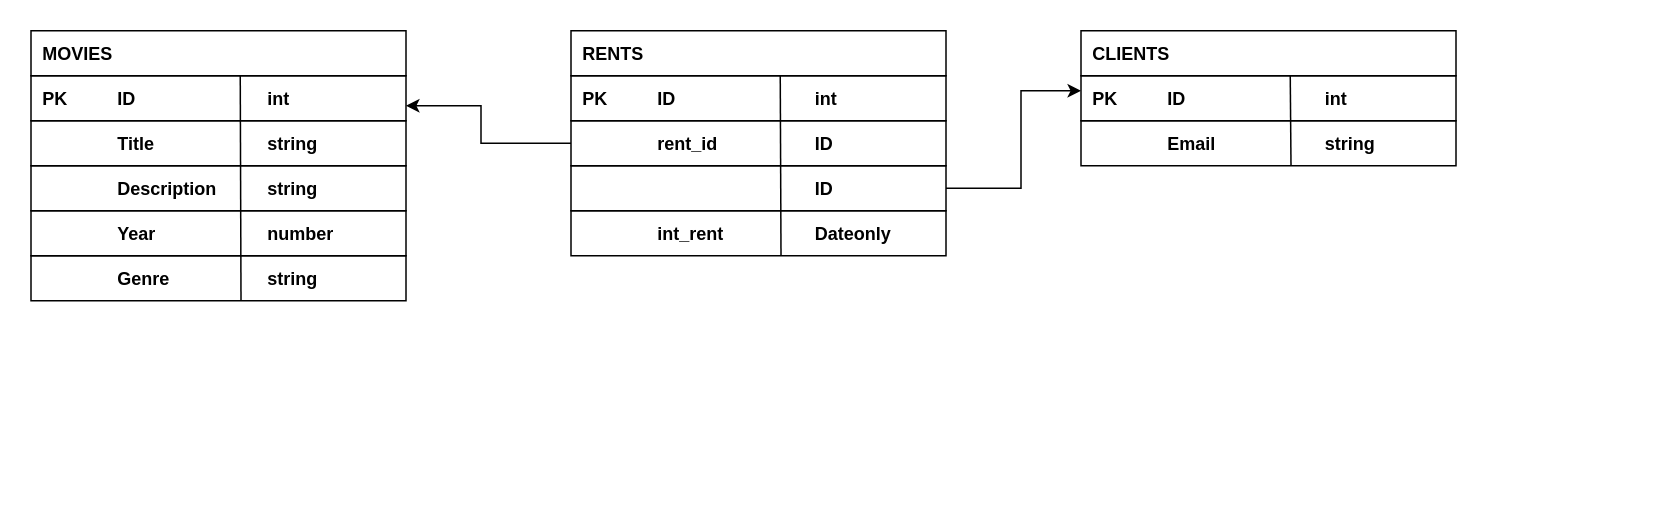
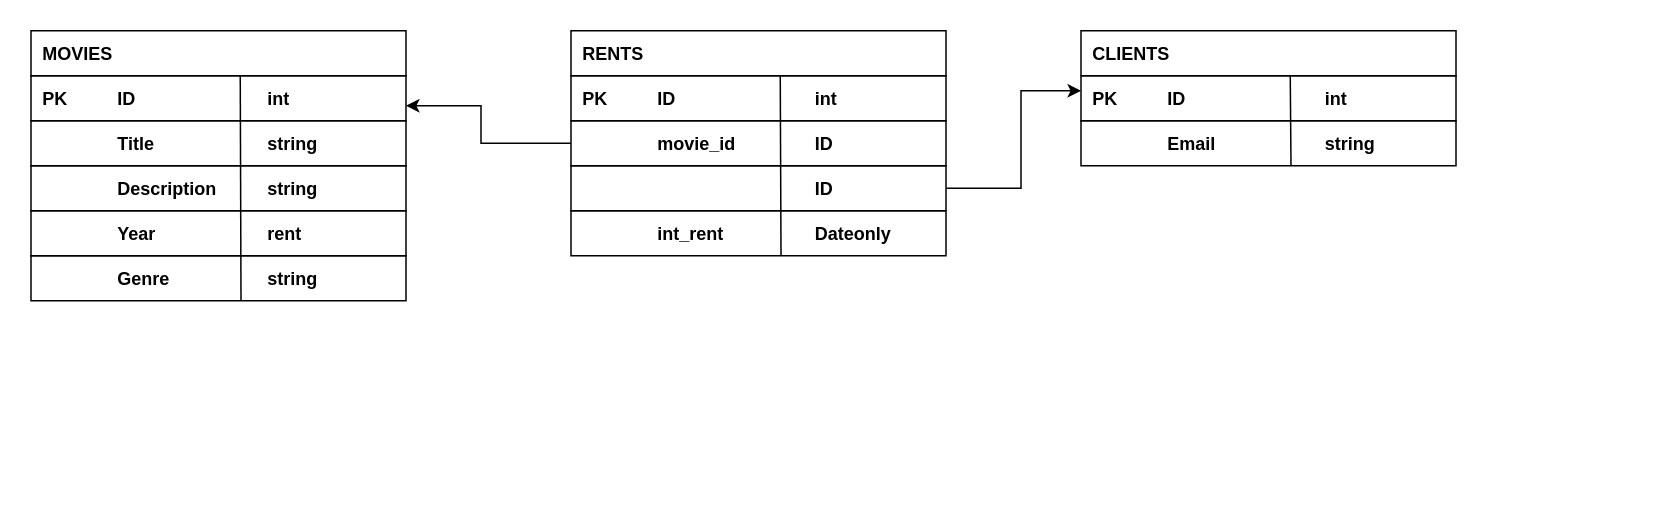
(690, 144) -> (693, 144)
(297, 234) -> (287, 234)
